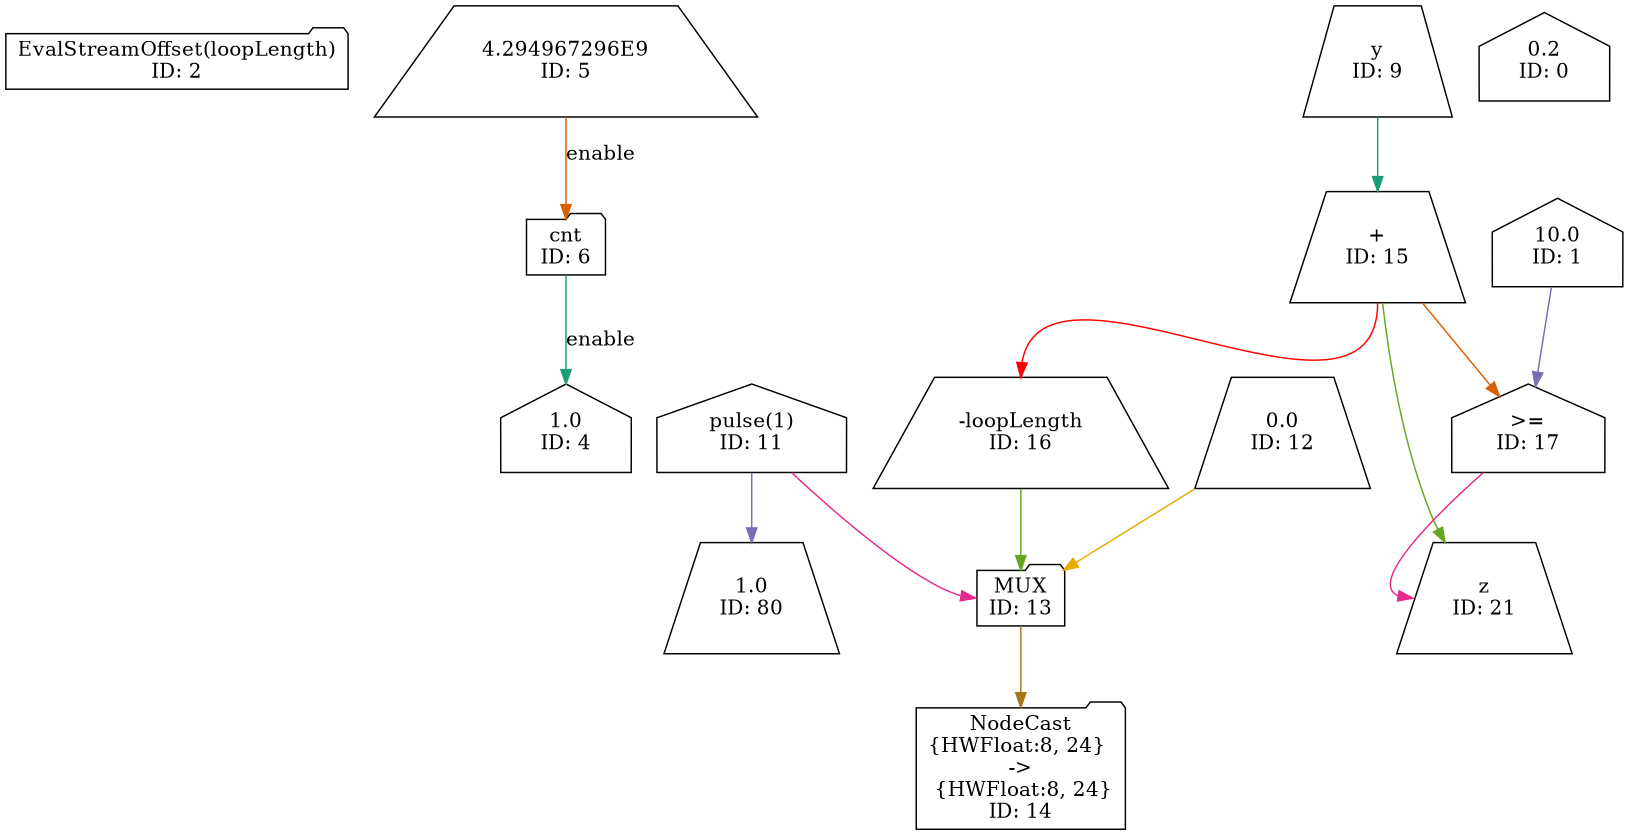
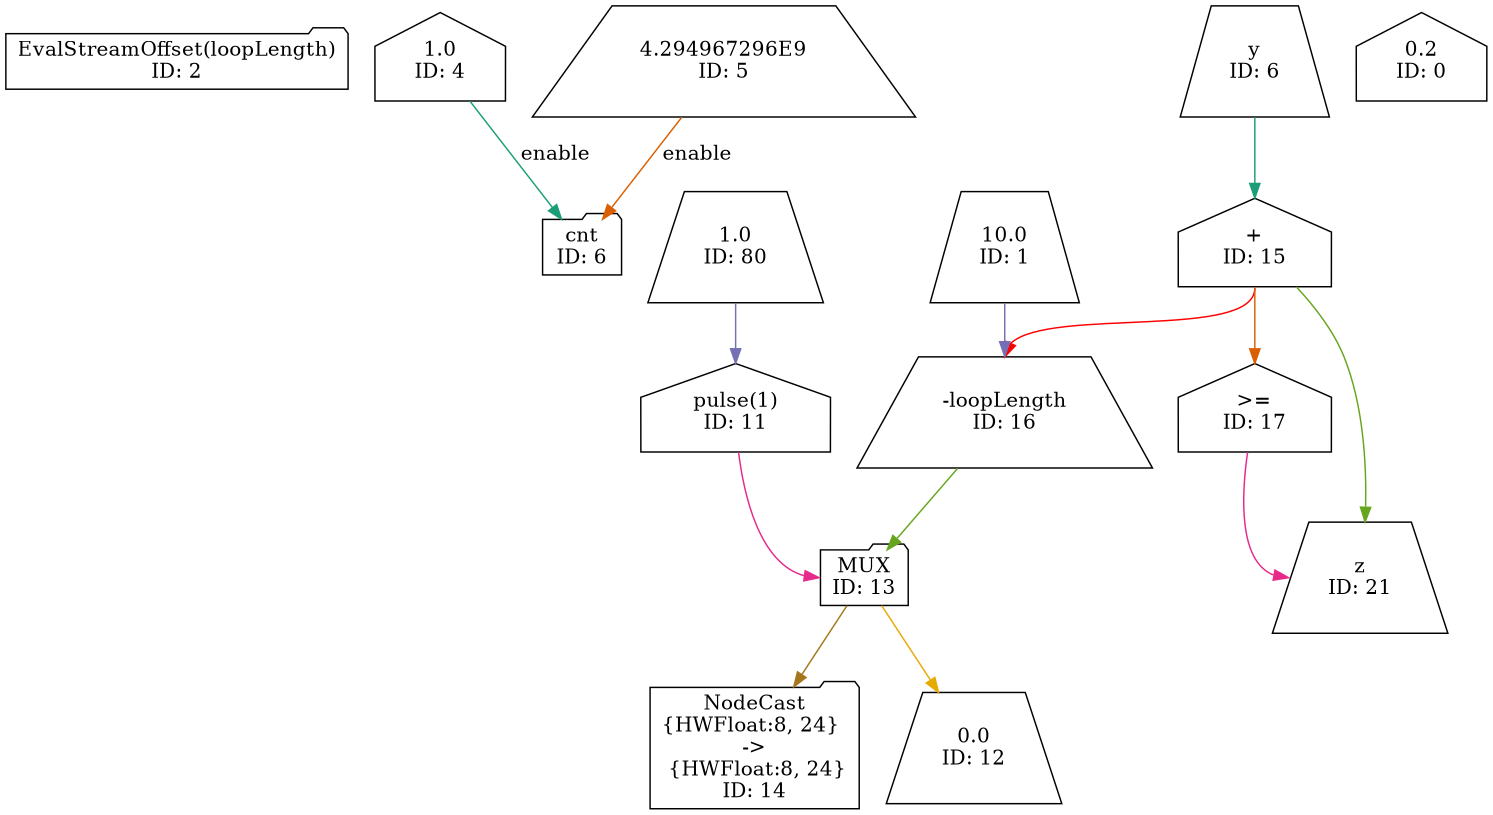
(1378, 61) -> (1255, 61)
(1378, 247) -> (1255, 247)
(1558, 247) -> (1005, 247)
(566, 322) -> (511, 154)
(1545, 330) -> (1005, 322)
(752, 500) -> (736, 326)
(1135, 526) -> (906, 643)
